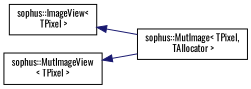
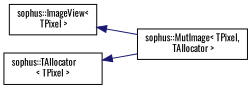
(53, 69) -> (53, 69)
